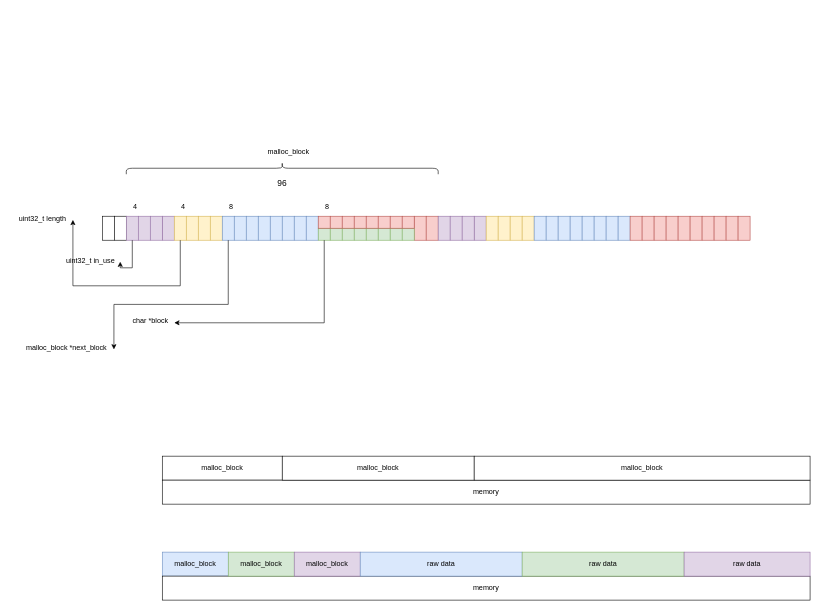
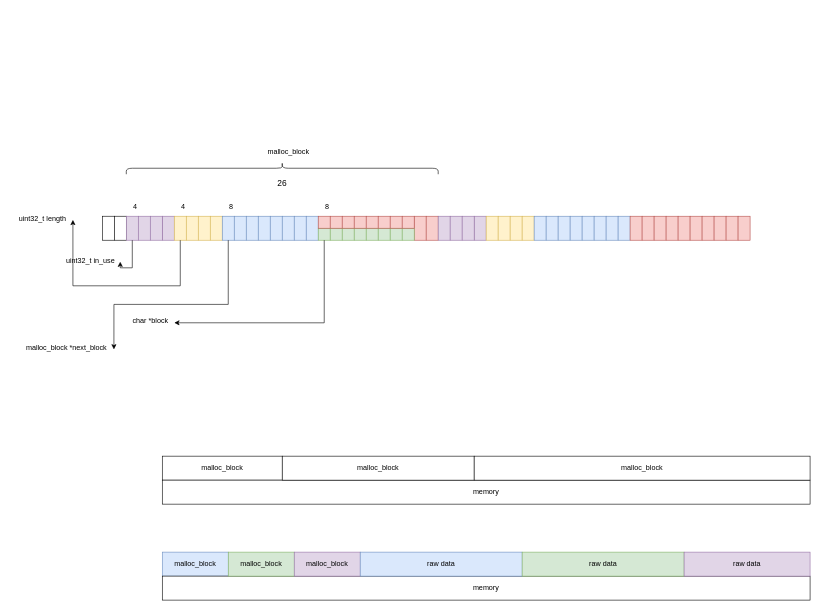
(282, 183) -> (282, 183)
